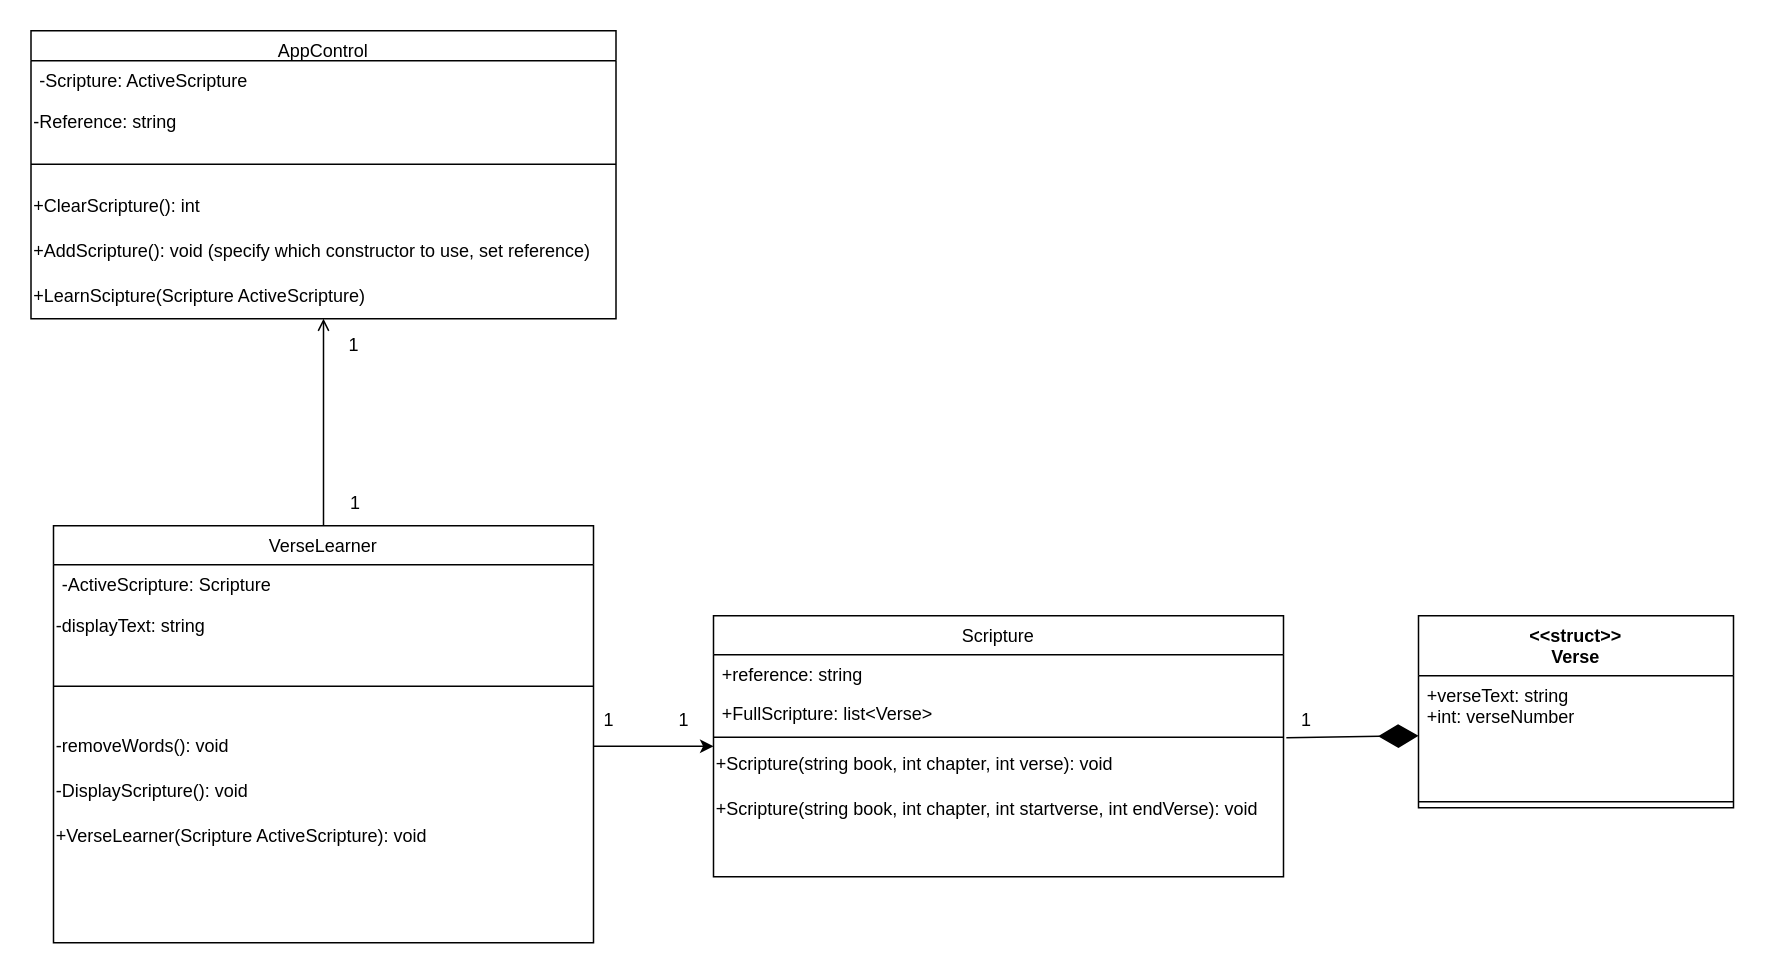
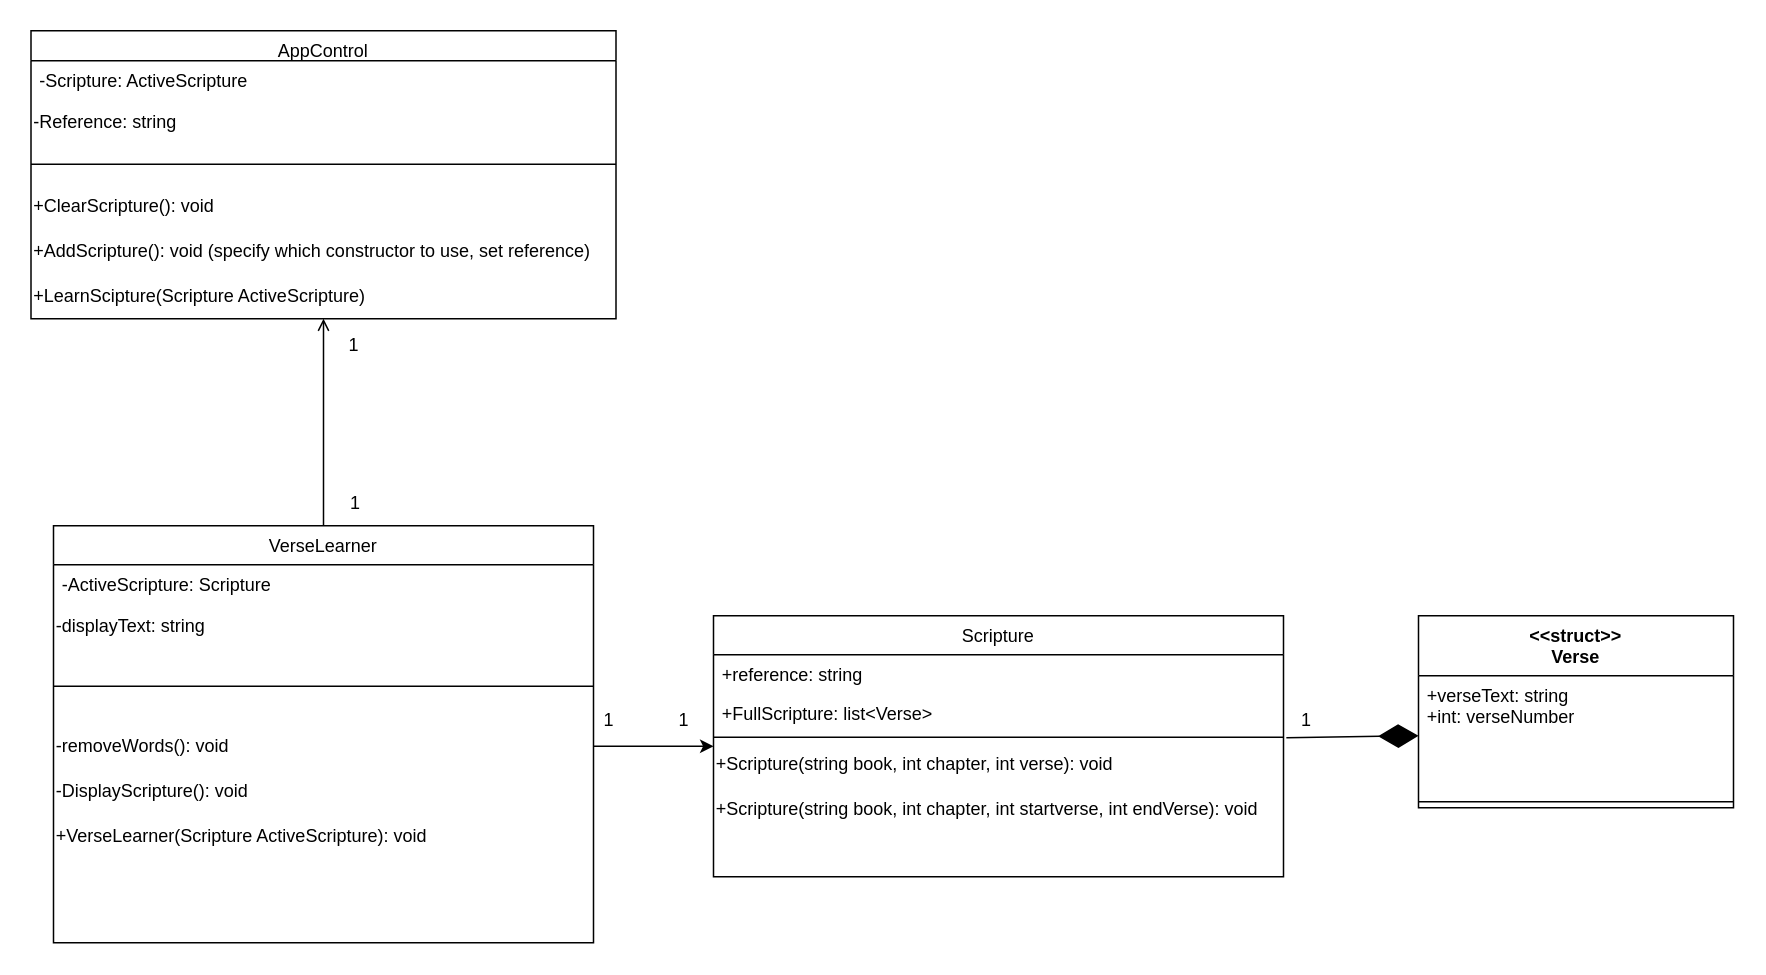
(133, 206) -> (138, 206)
